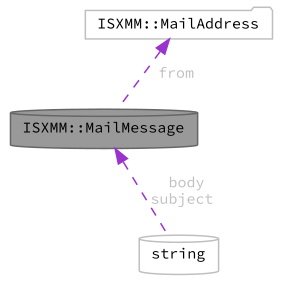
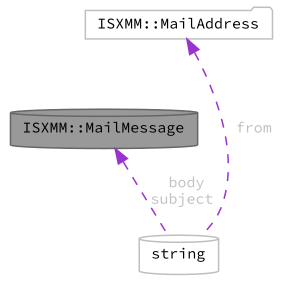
(139, 80) -> (227, 144)
